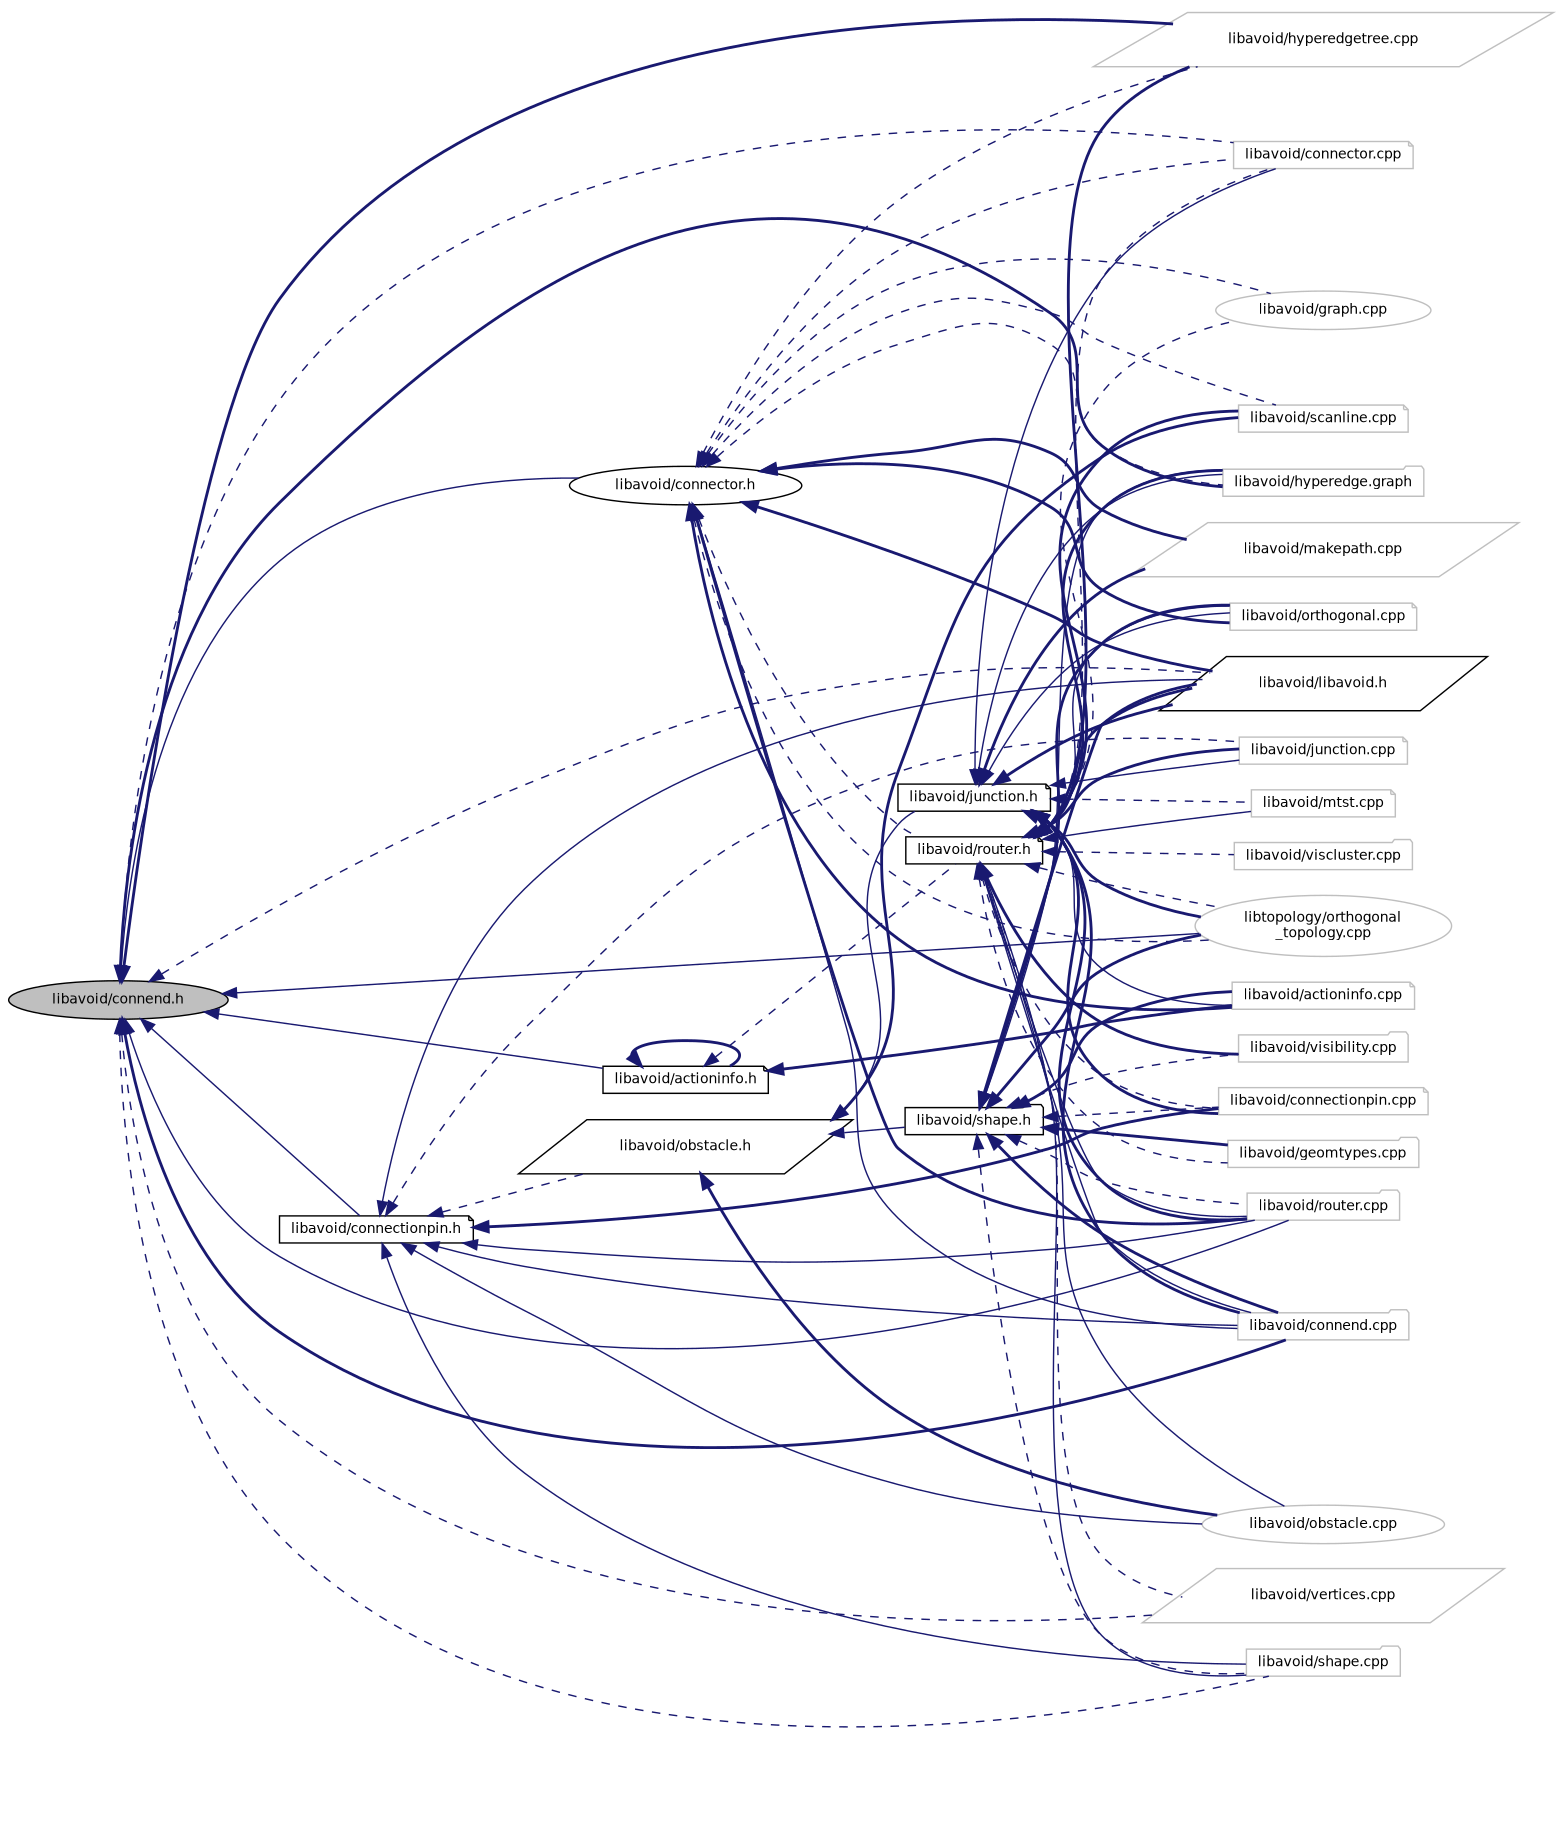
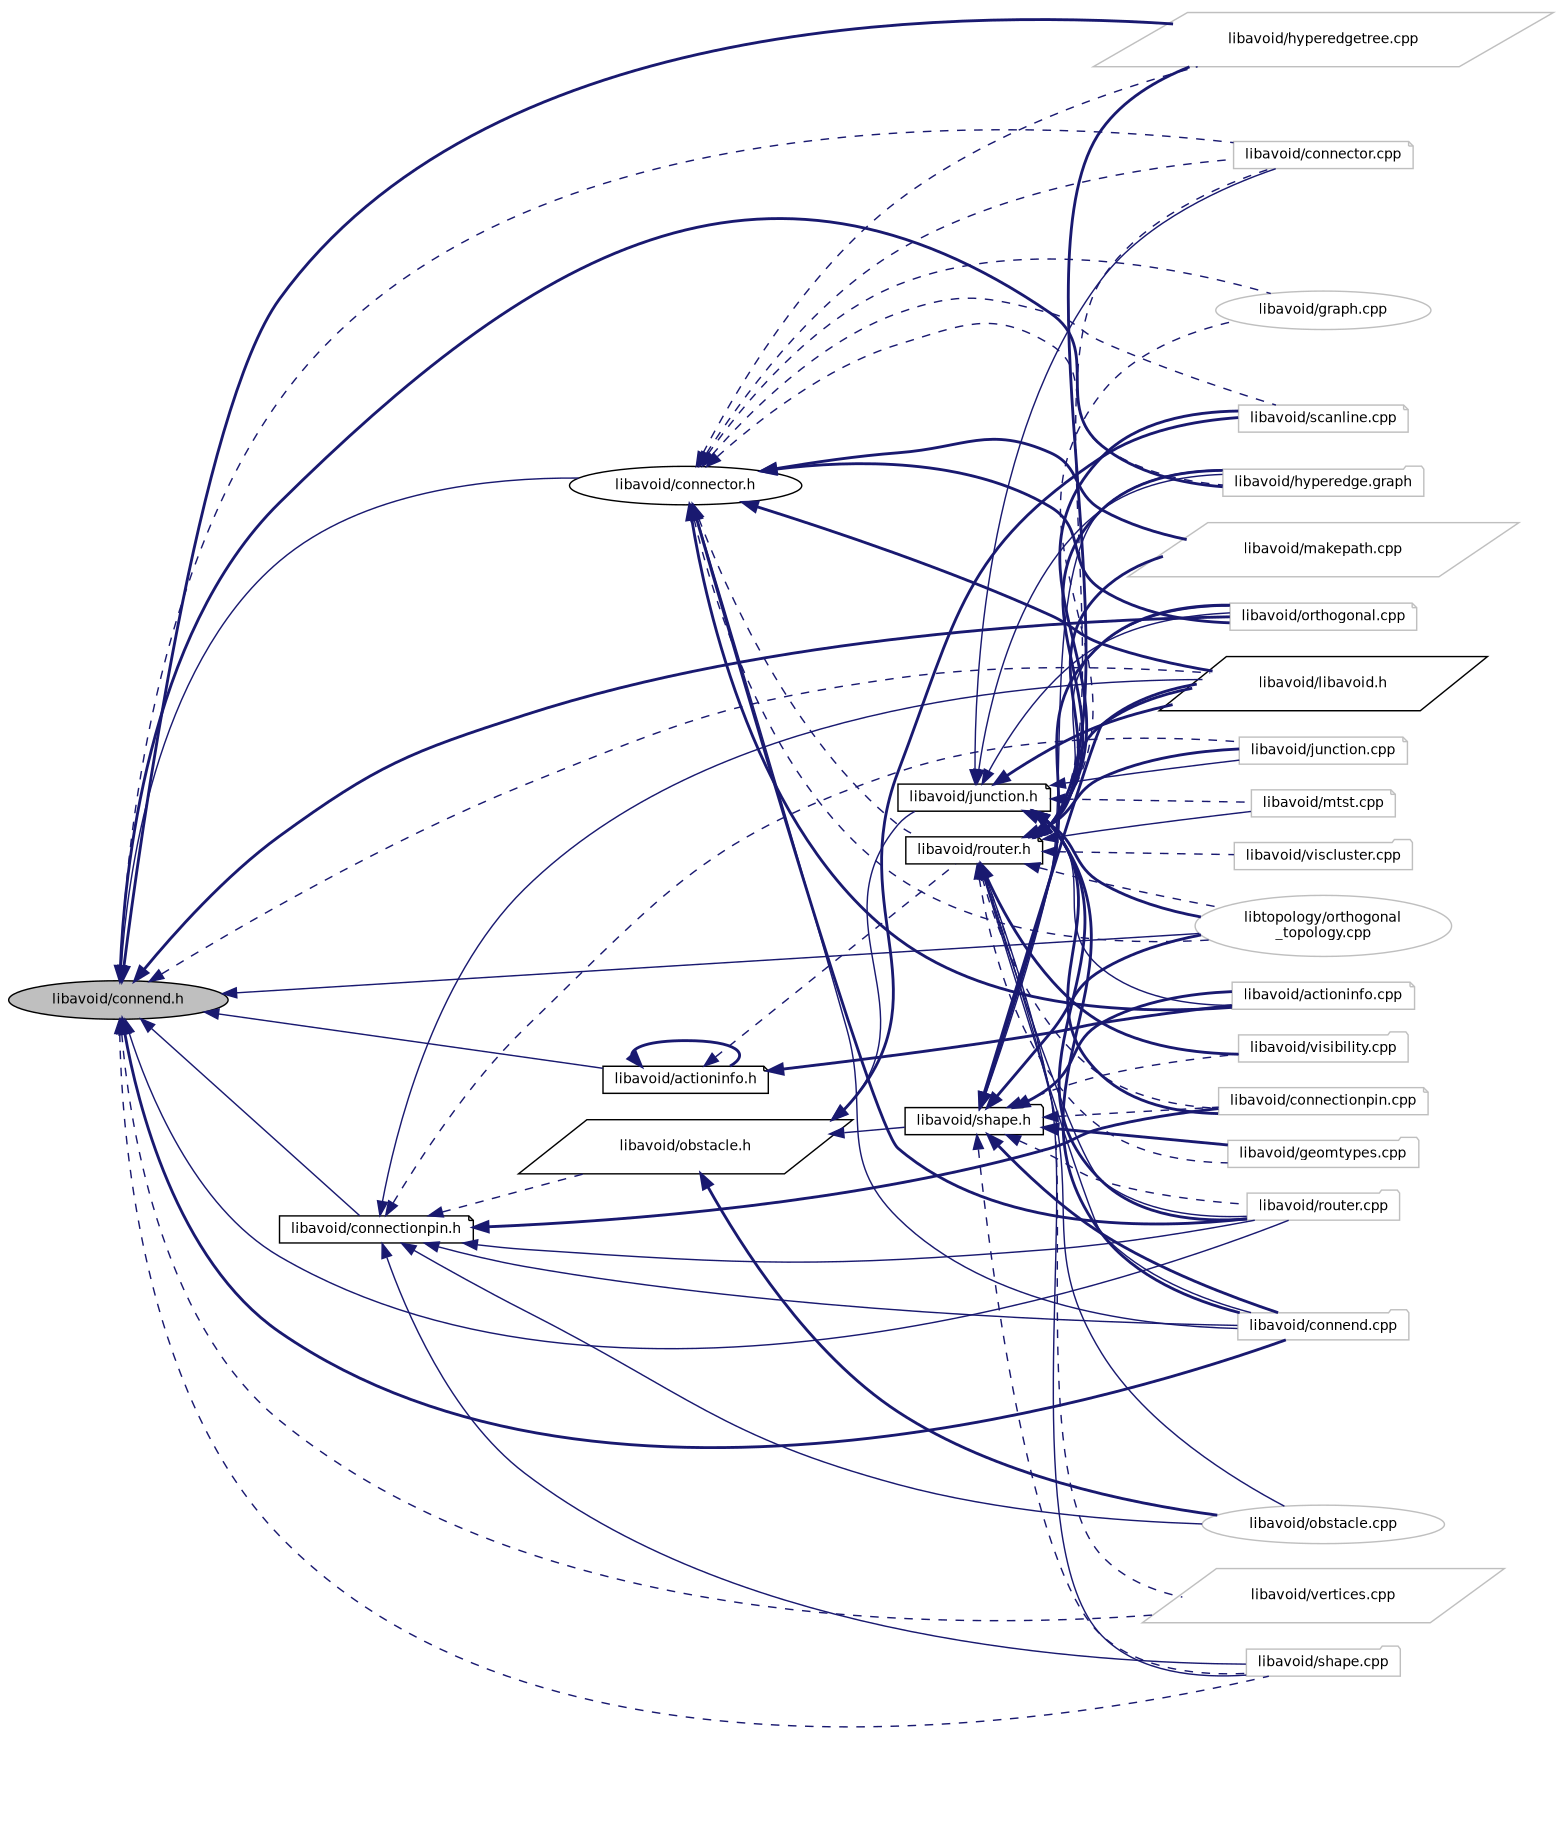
(1043, 651) -> (1095, 599)
none -> (645, 683)
